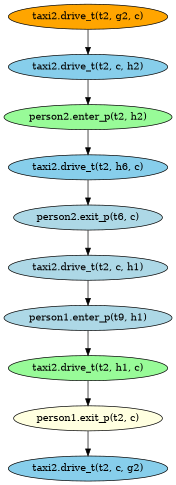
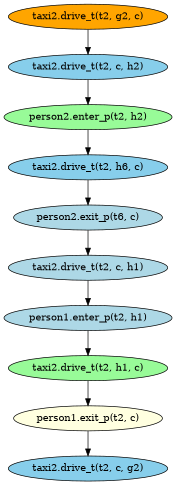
(88, 318) -> (88, 318)
